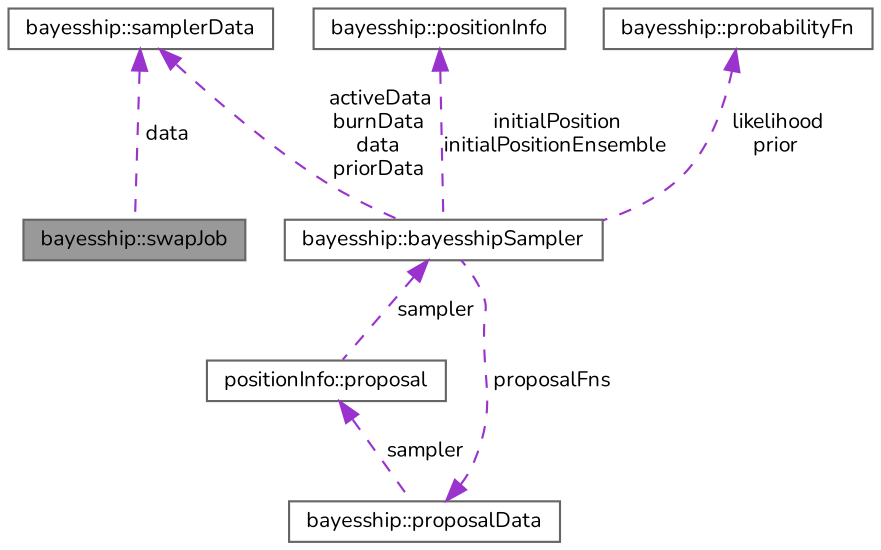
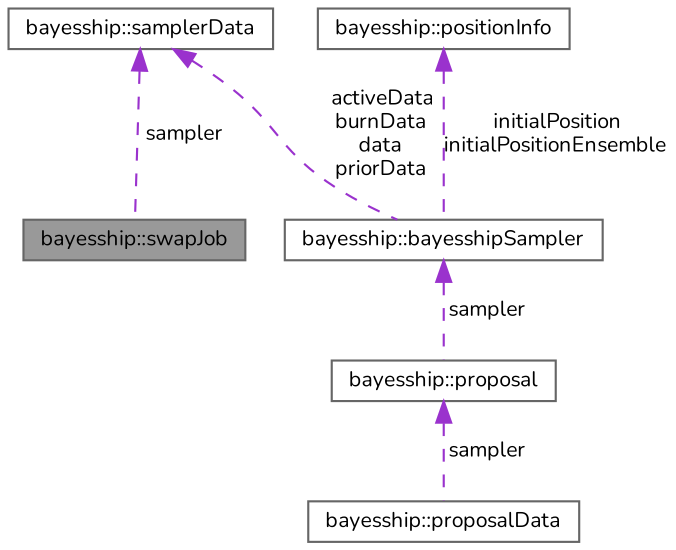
(738, 29) -> none
(165, 134) -> (182, 134)
(486, 372) -> none
(326, 381) -> (444, 381)
